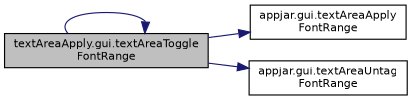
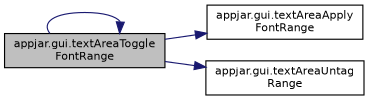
(106, 51) -> (85, 51)
(328, 78) -> (285, 78)
